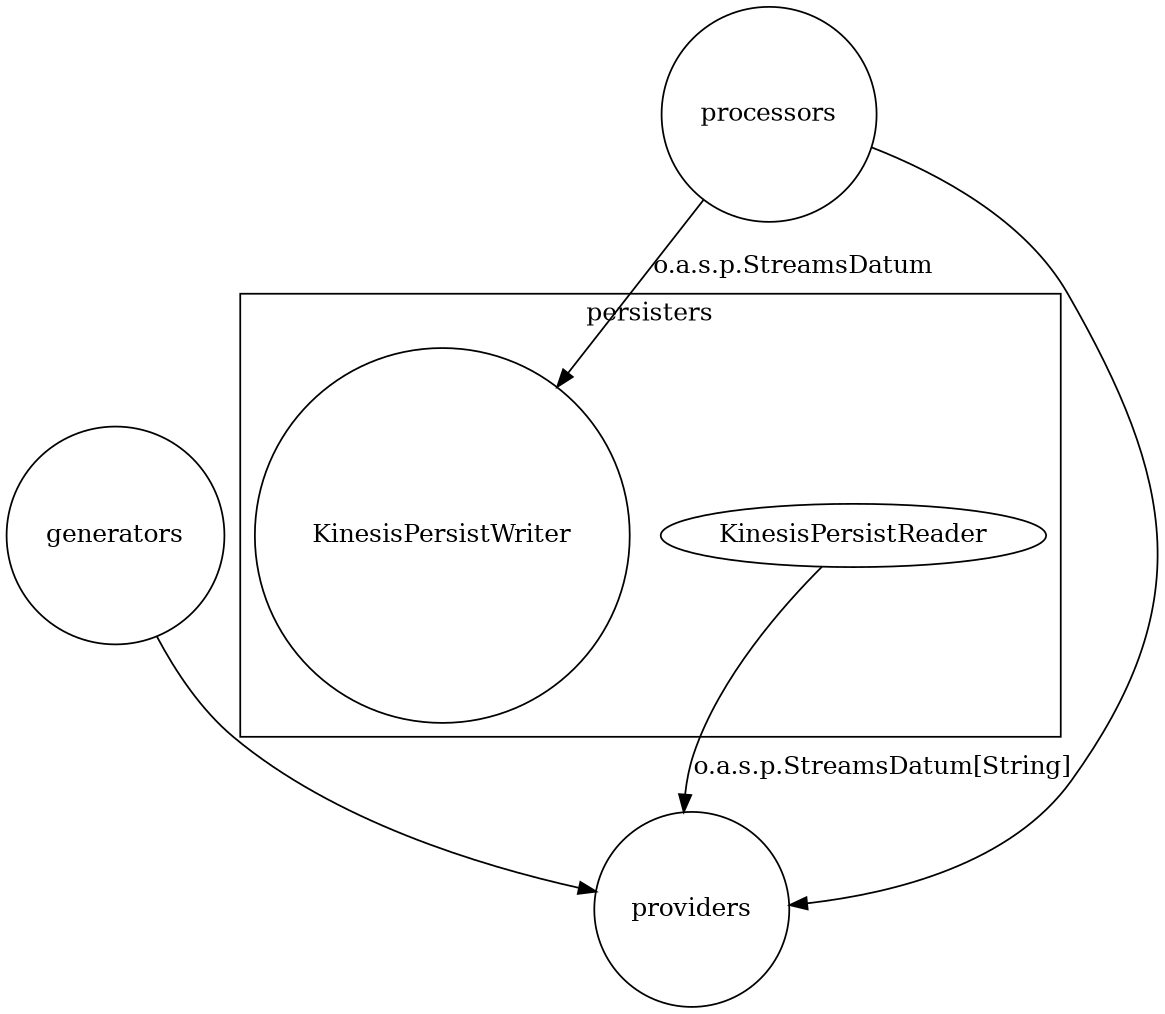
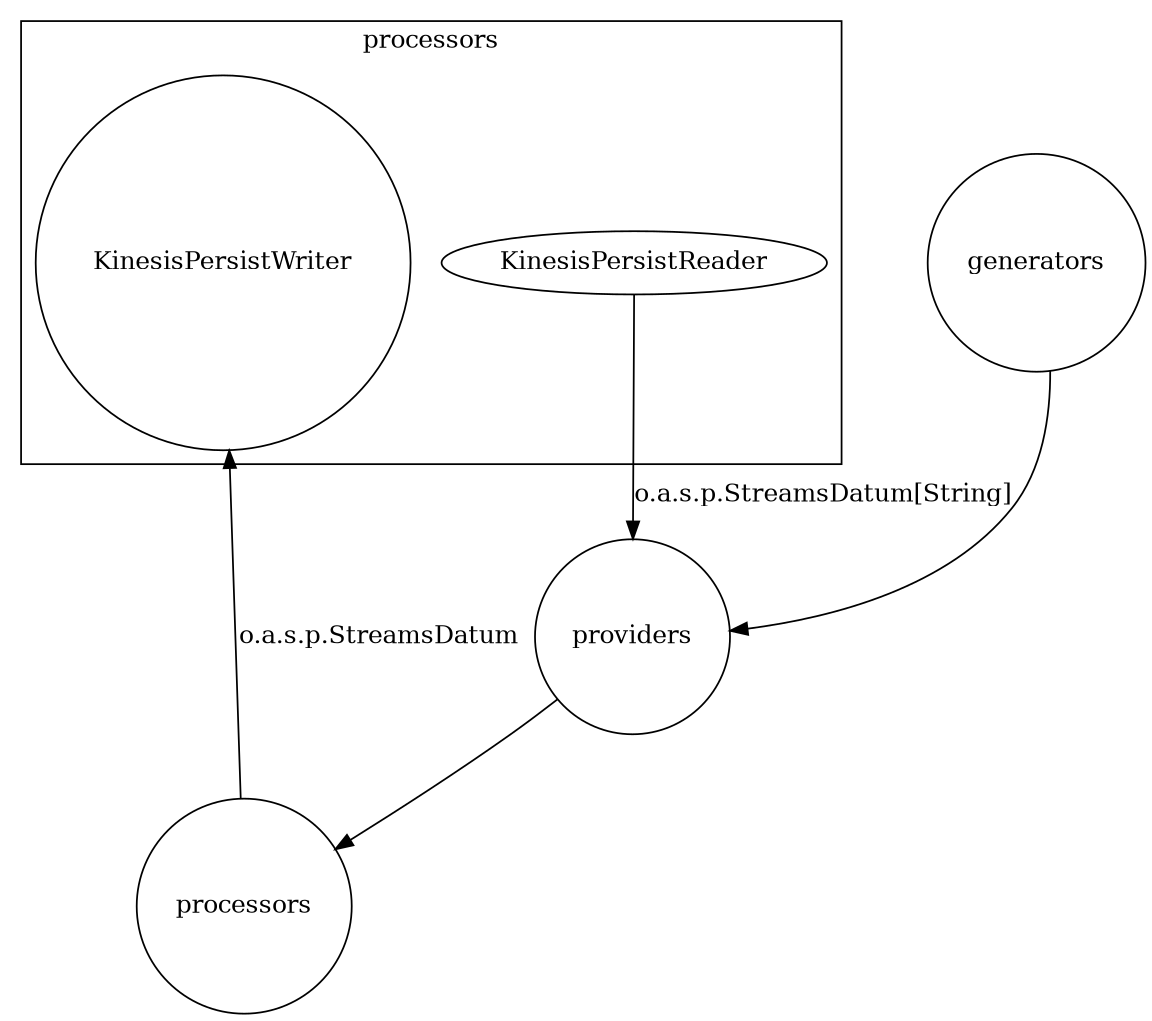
(650, 314) -> (431, 41)
(1156, 563) -> (456, 772)
